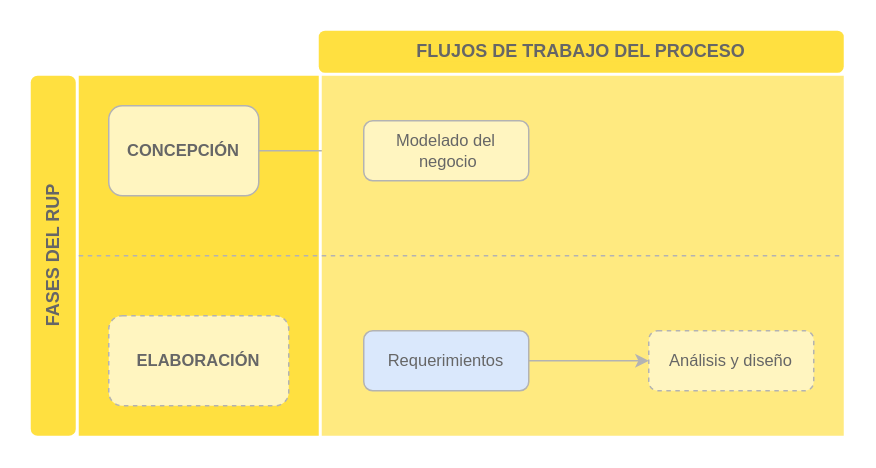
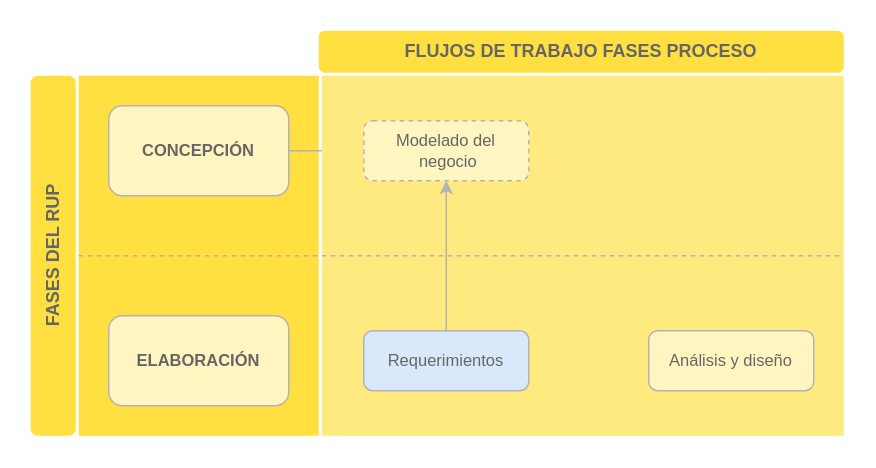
(581, 52) -> (581, 52)
(184, 151) -> (199, 151)
(446, 151) -> (446, 151)
(199, 361) -> (199, 361)
(584, 361) -> (446, 261)
(731, 361) -> (731, 361)
